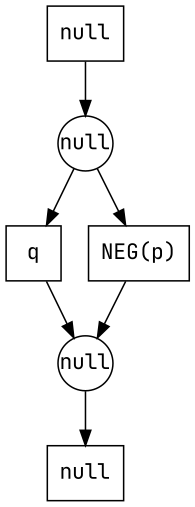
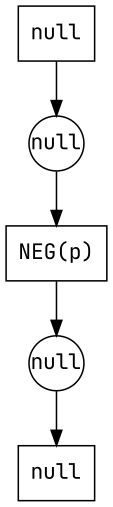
(34, 253) -> none
